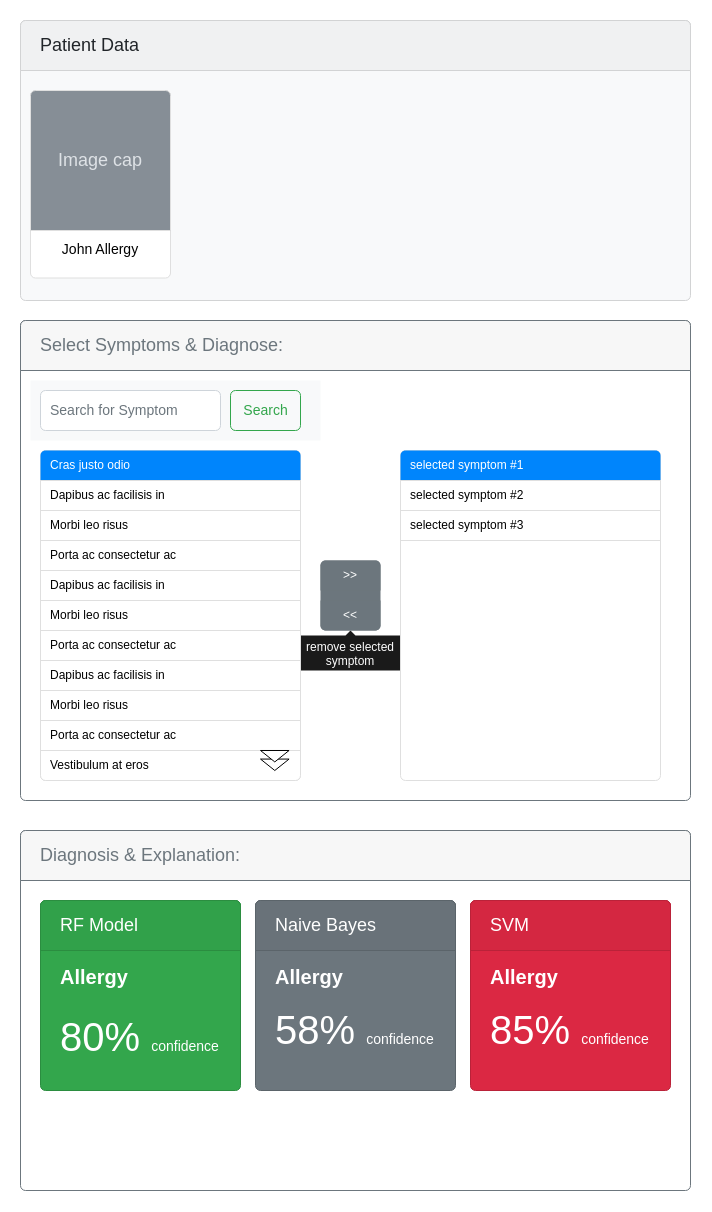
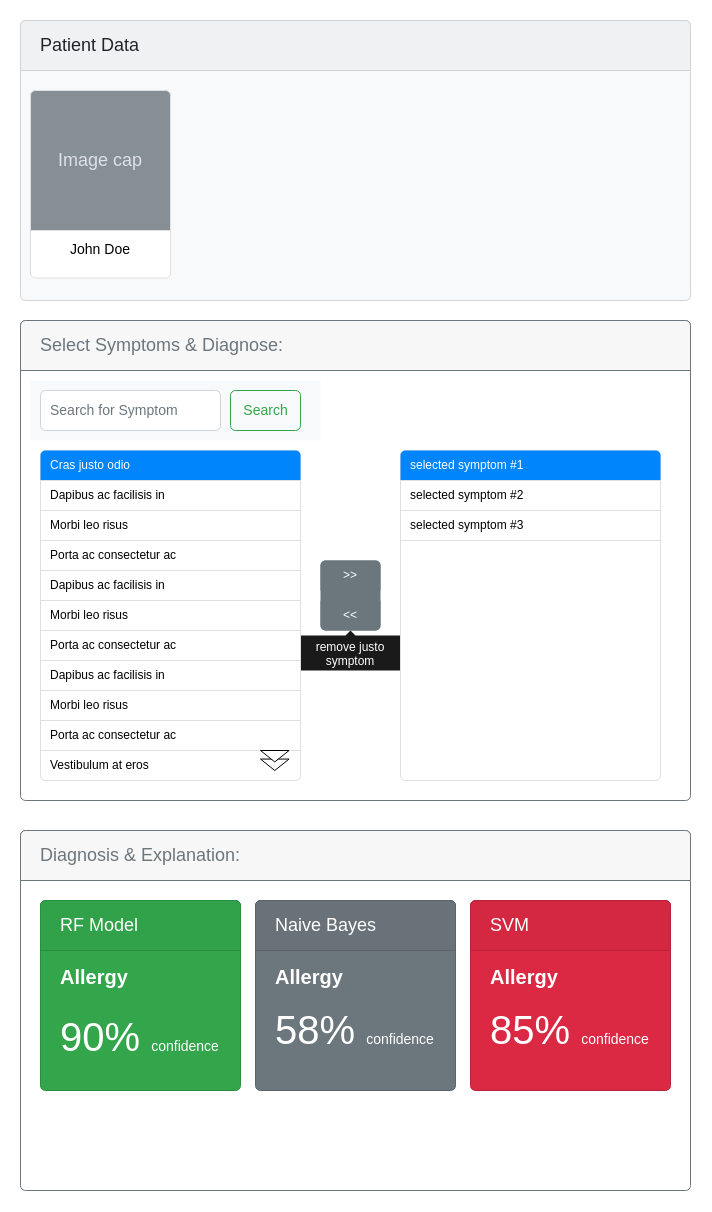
(101, 249) -> (101, 249)
(351, 662) -> (351, 655)
(134, 990) -> (134, 990)
